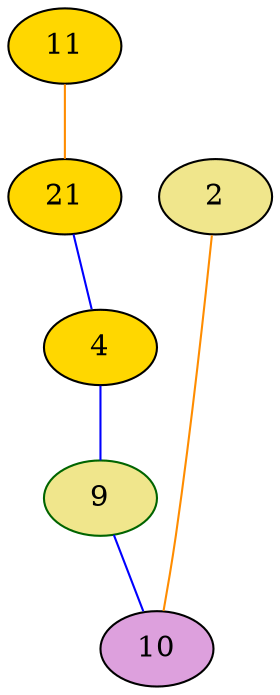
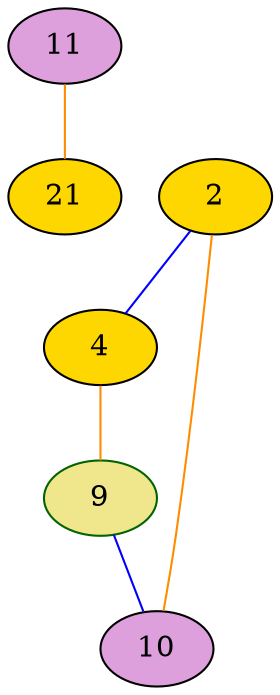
(65, 46) -> (65, 46)
(216, 197) -> (216, 197)
(83, 272) -> (158, 272)
(100, 423) -> (100, 423)
